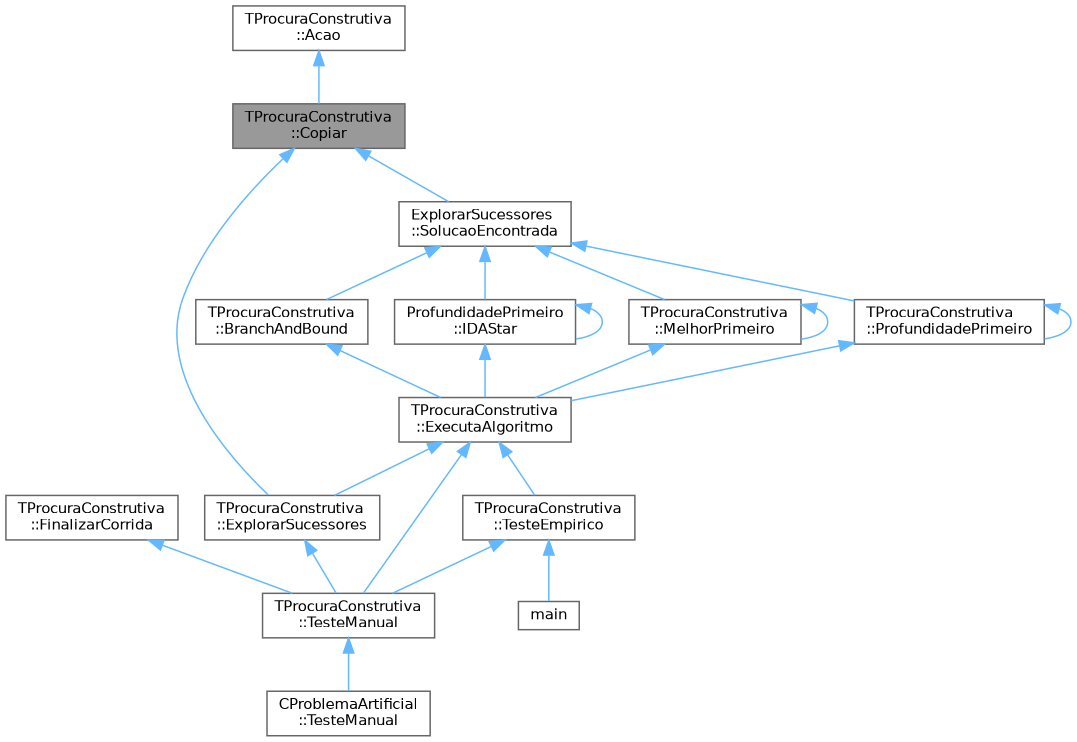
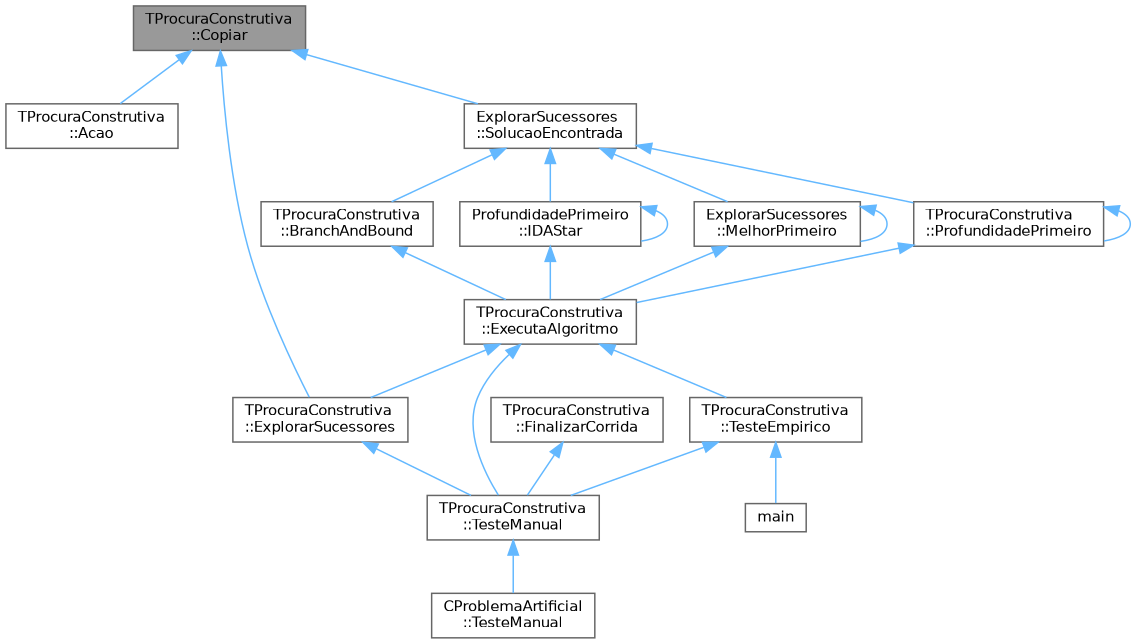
(319, 85) -> (150, 82)
(715, 322) -> (777, 224)
